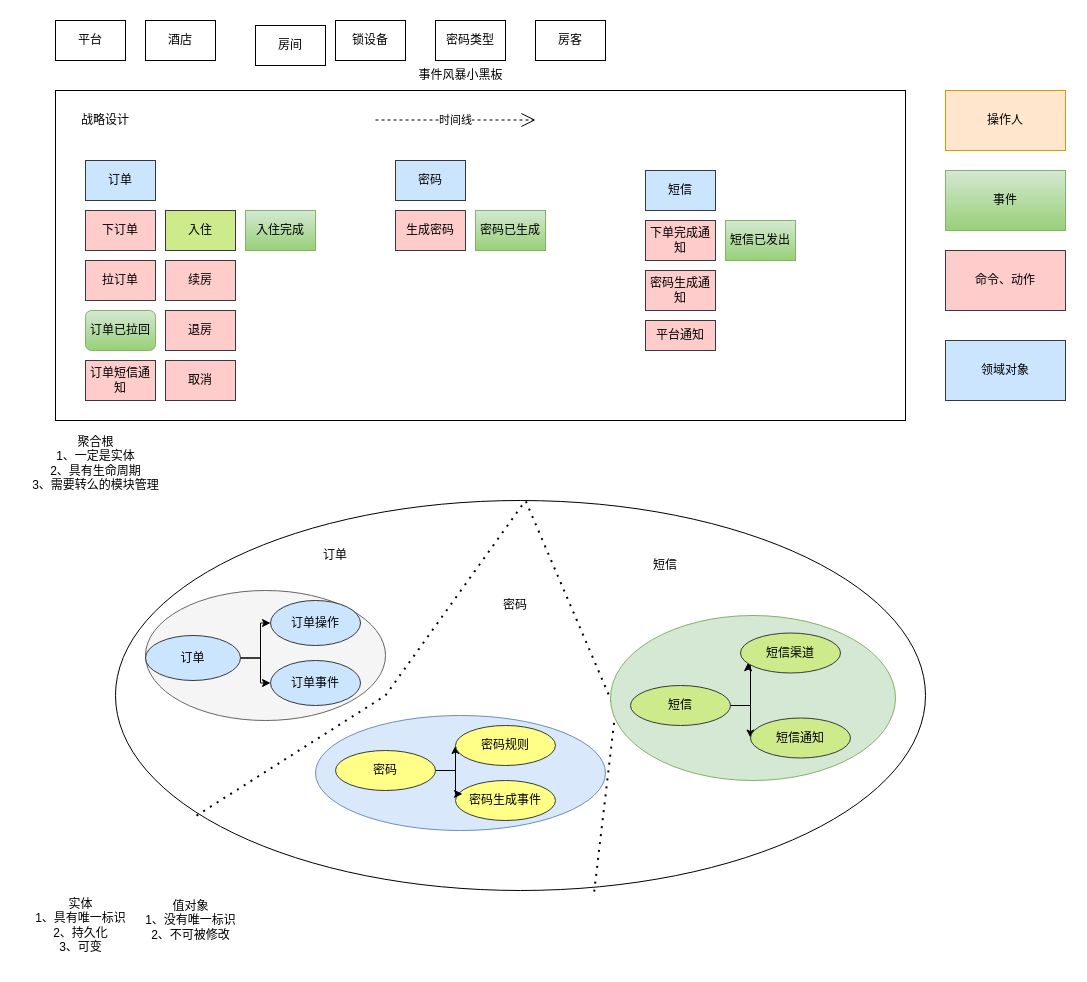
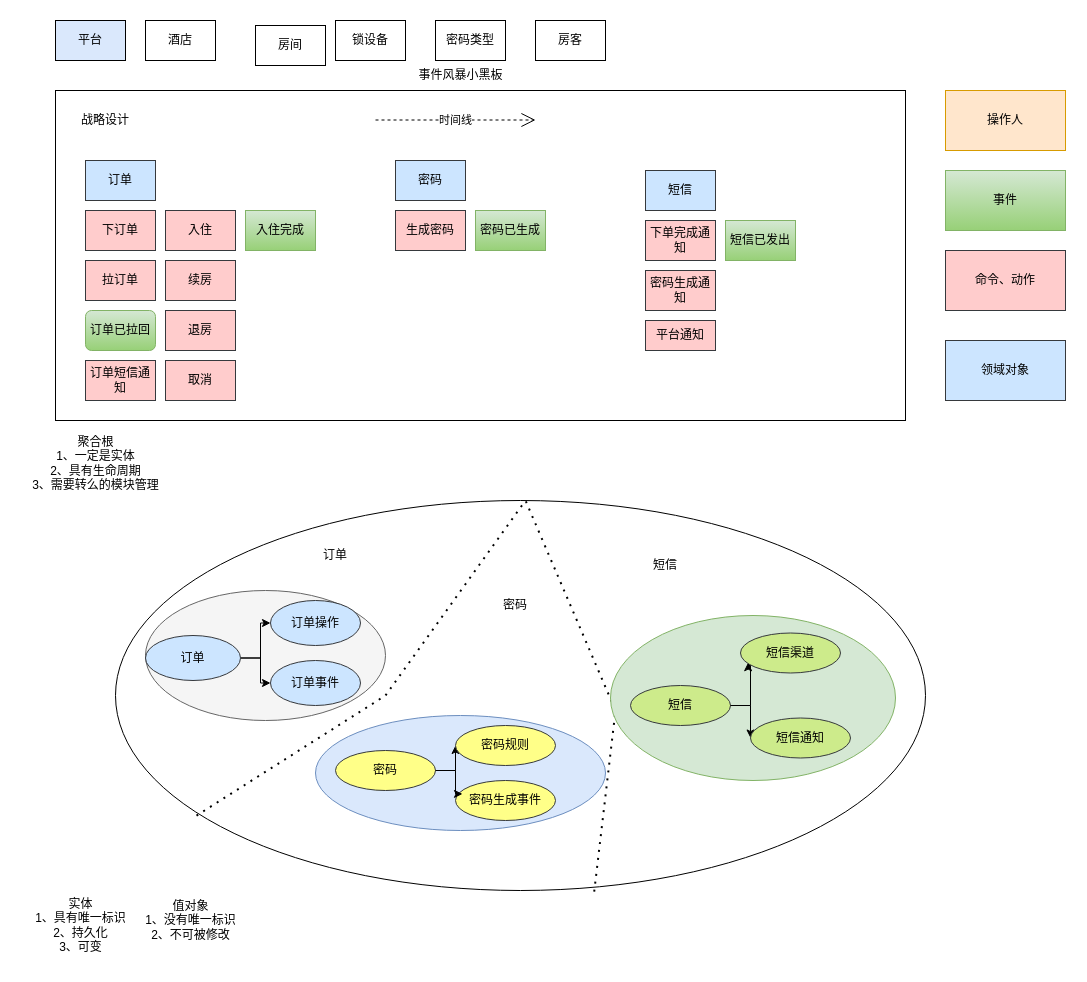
(91, 41) -> (91, 41)
(201, 231) -> (201, 231)
